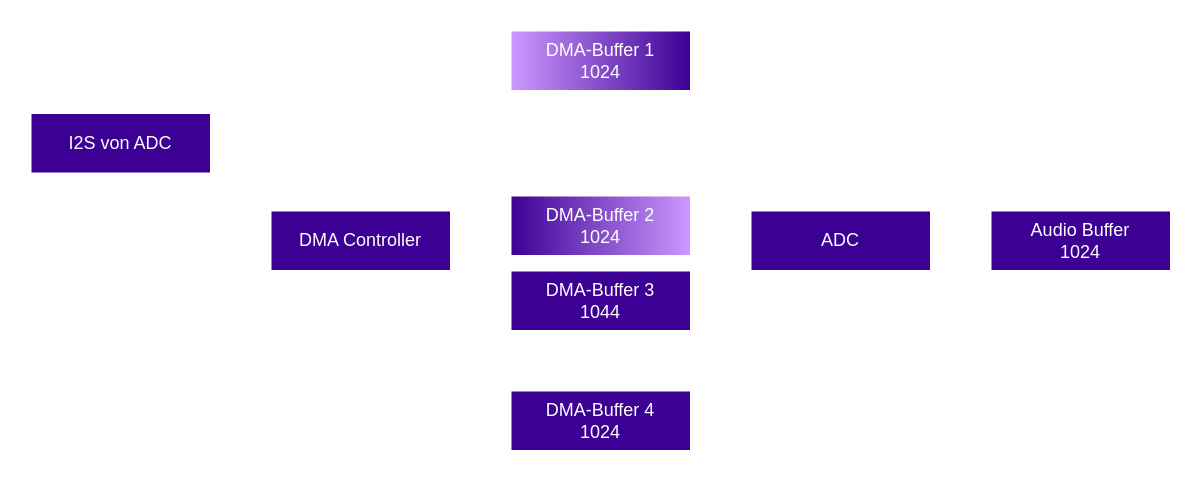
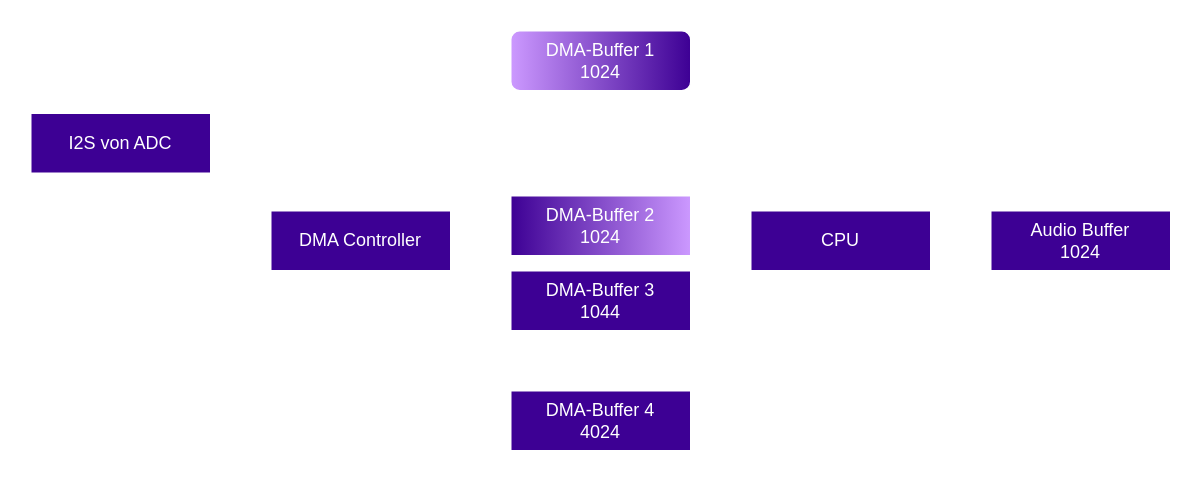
(601, 61) -> (601, 61)
(841, 241) -> (841, 241)
(601, 421) -> (601, 421)
